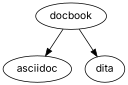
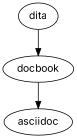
(86, 40) -> (38, 39)
